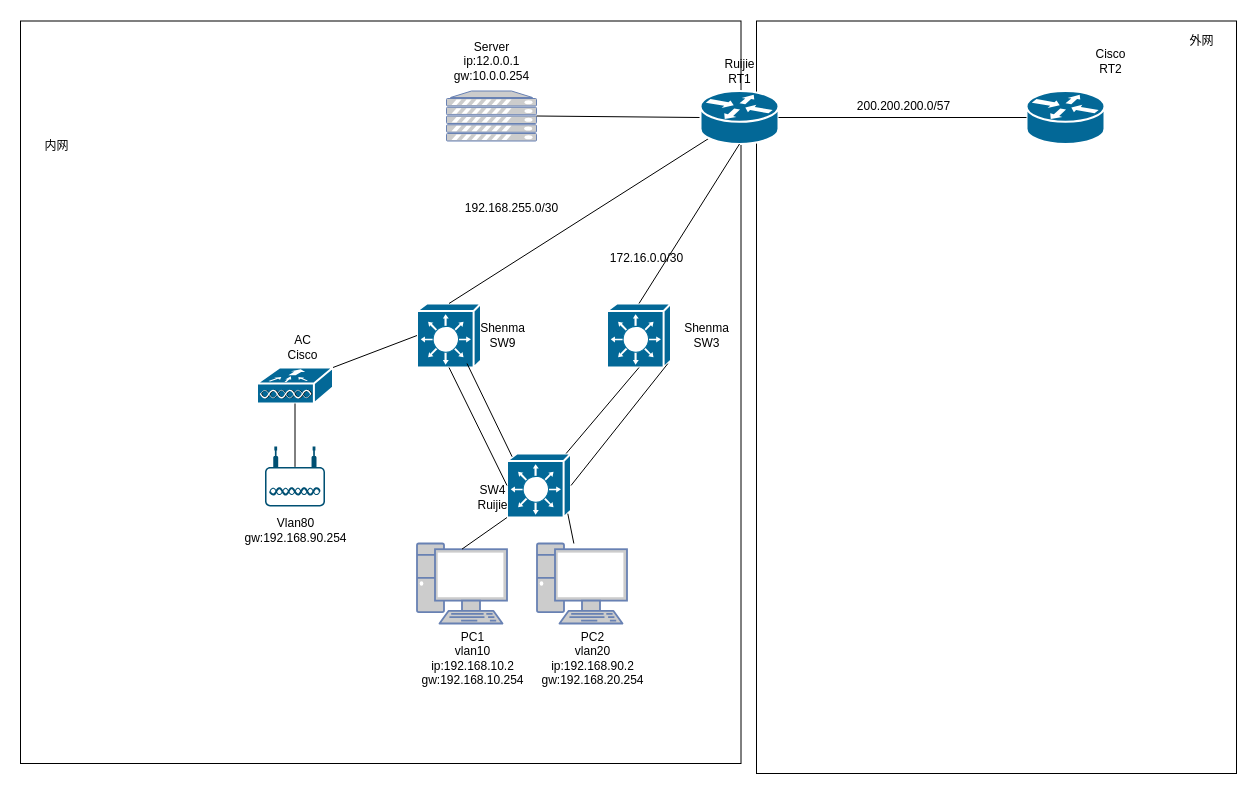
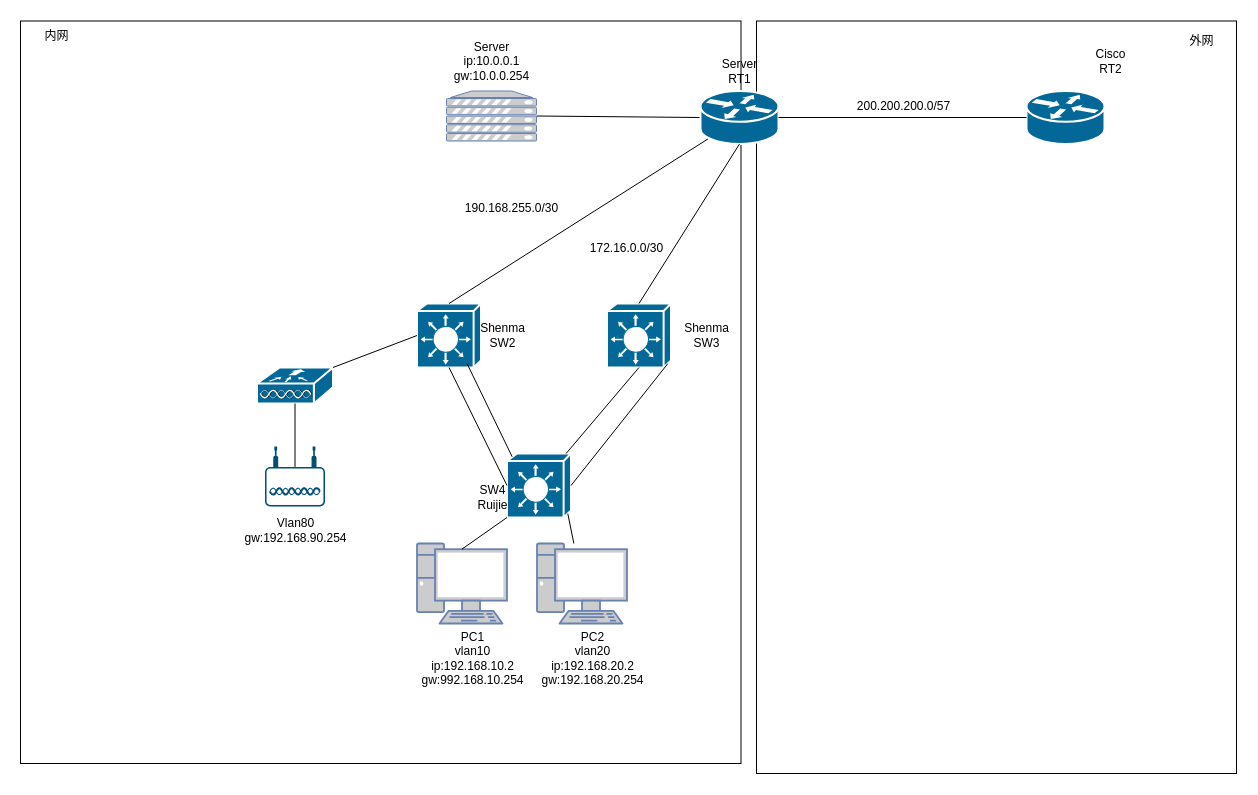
(492, 62) -> (492, 62)
(740, 72) -> (740, 72)
(56, 146) -> (56, 36)
(512, 209) -> (512, 209)
(647, 259) -> (627, 249)
(503, 336) -> (503, 336)
(302, 348) -> none
(473, 659) -> (473, 659)
(593, 659) -> (593, 659)
